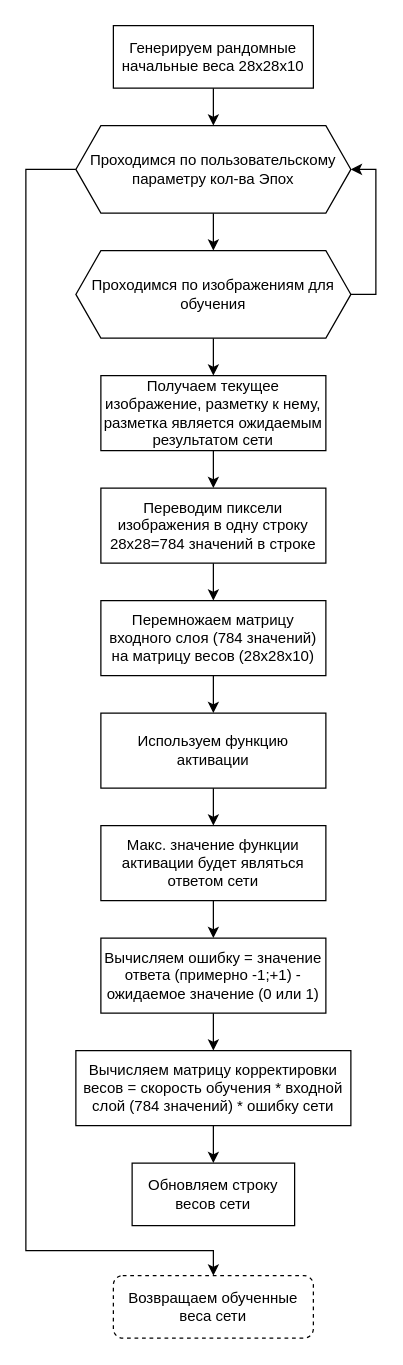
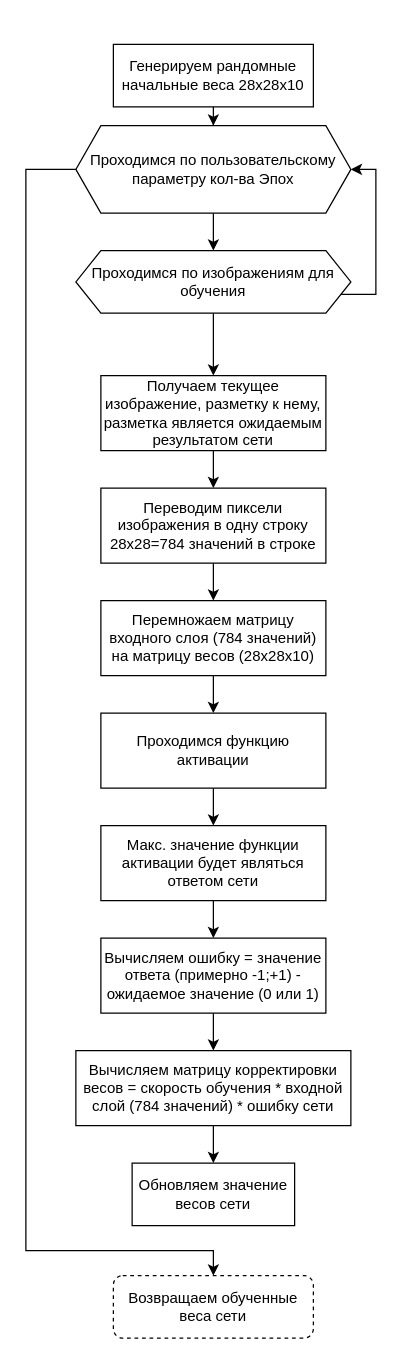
(213, 57) -> (213, 76)
(213, 294) -> (213, 282)
(213, 751) -> (213, 751)
(213, 1194) -> (213, 1194)
